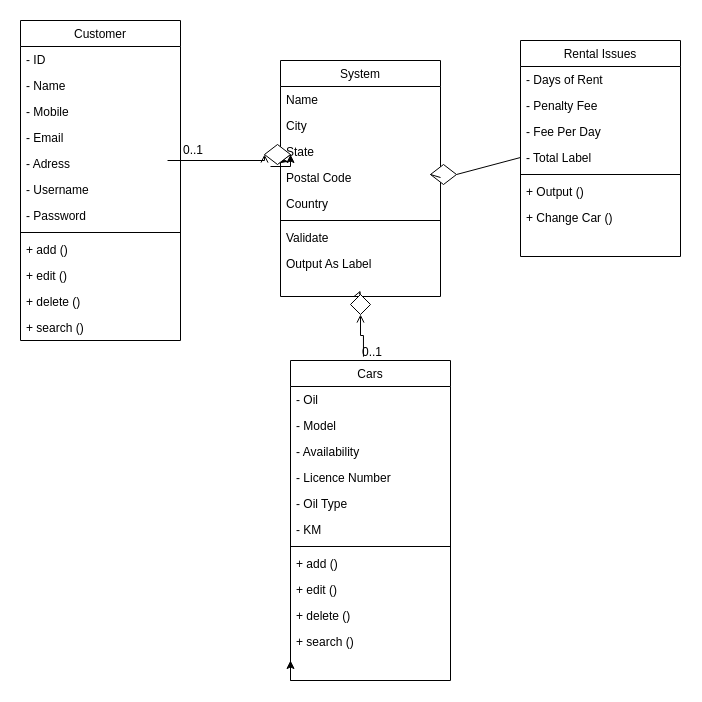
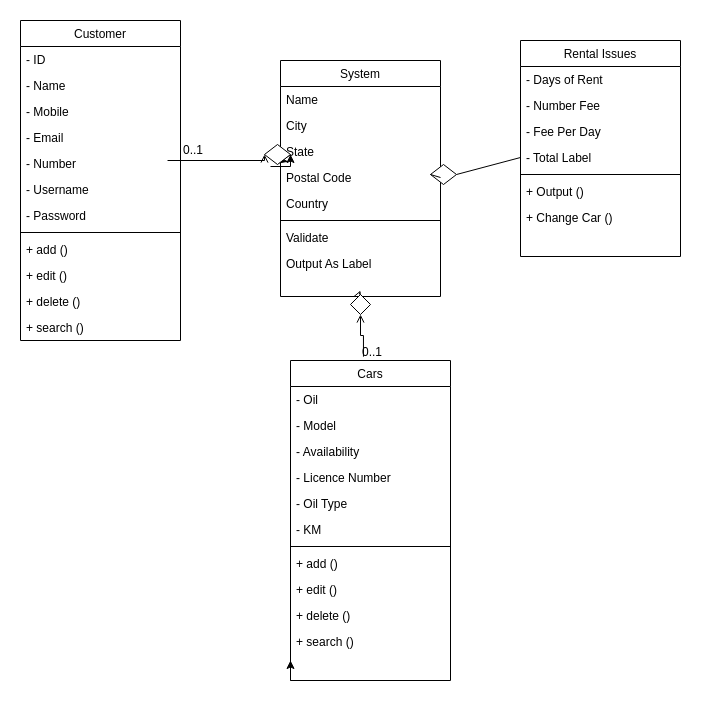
(565, 106) -> (563, 106)
(51, 164) -> (51, 164)
